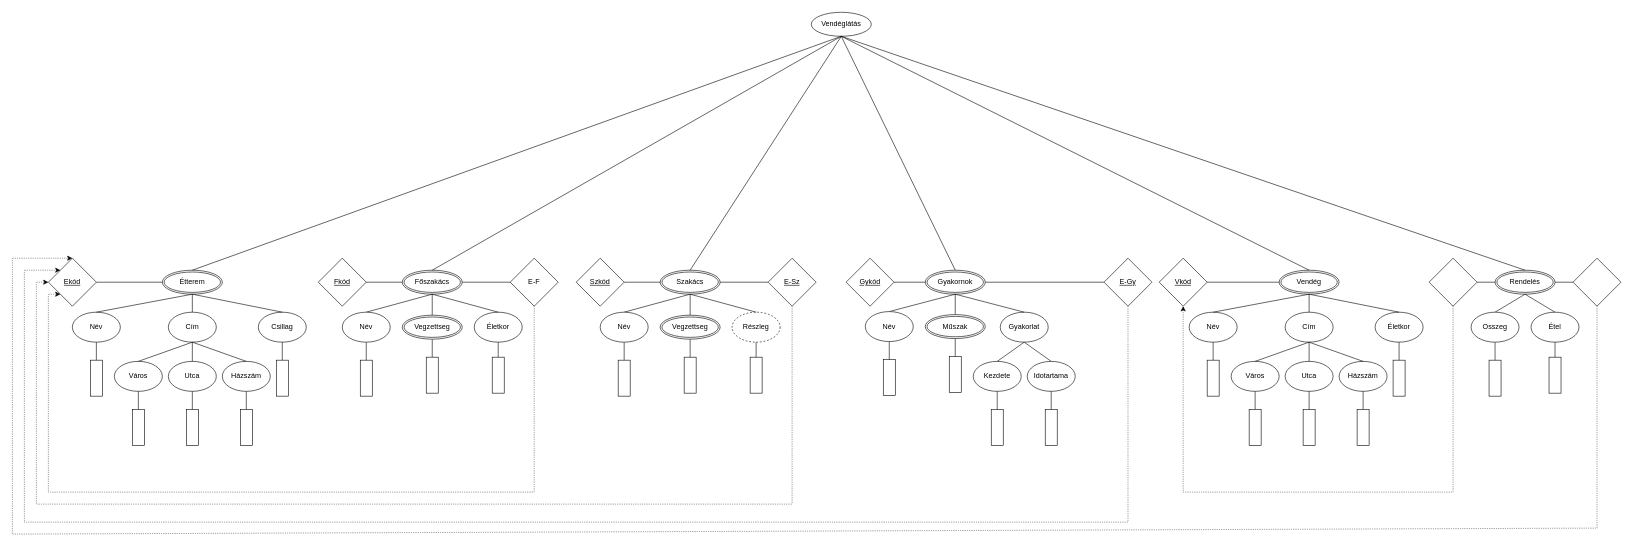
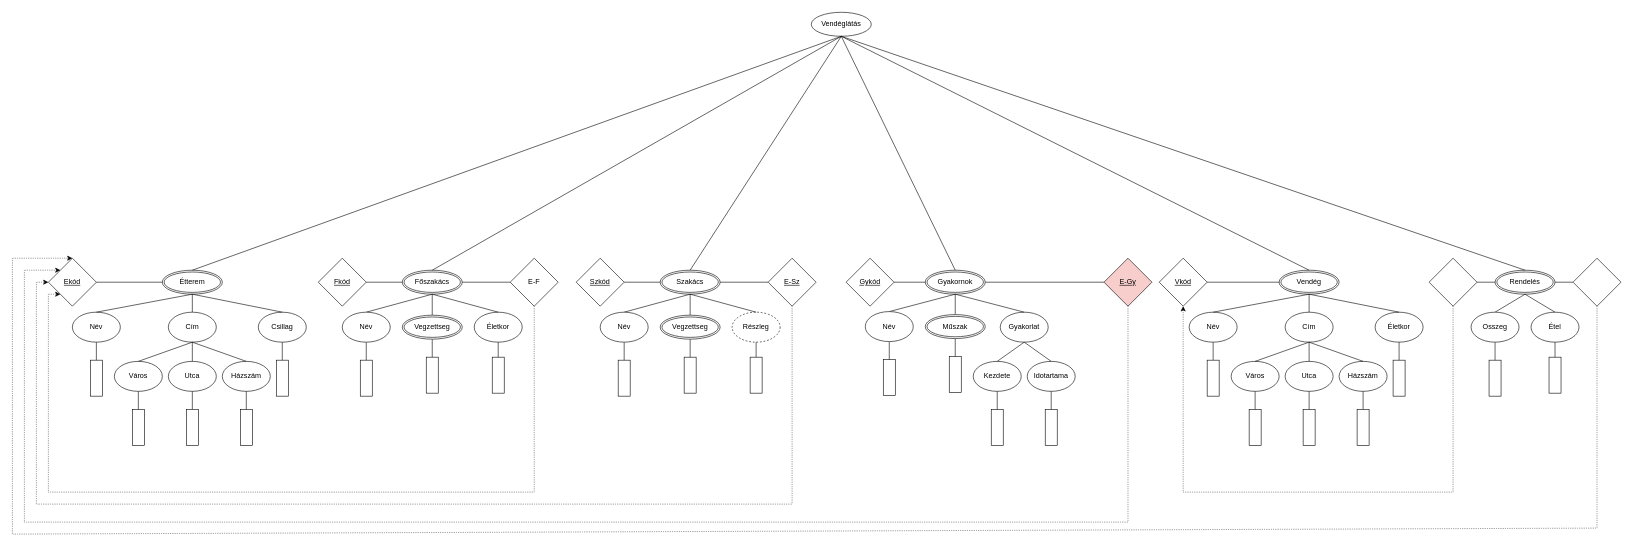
(1128, 282) -> (1128, 282)
